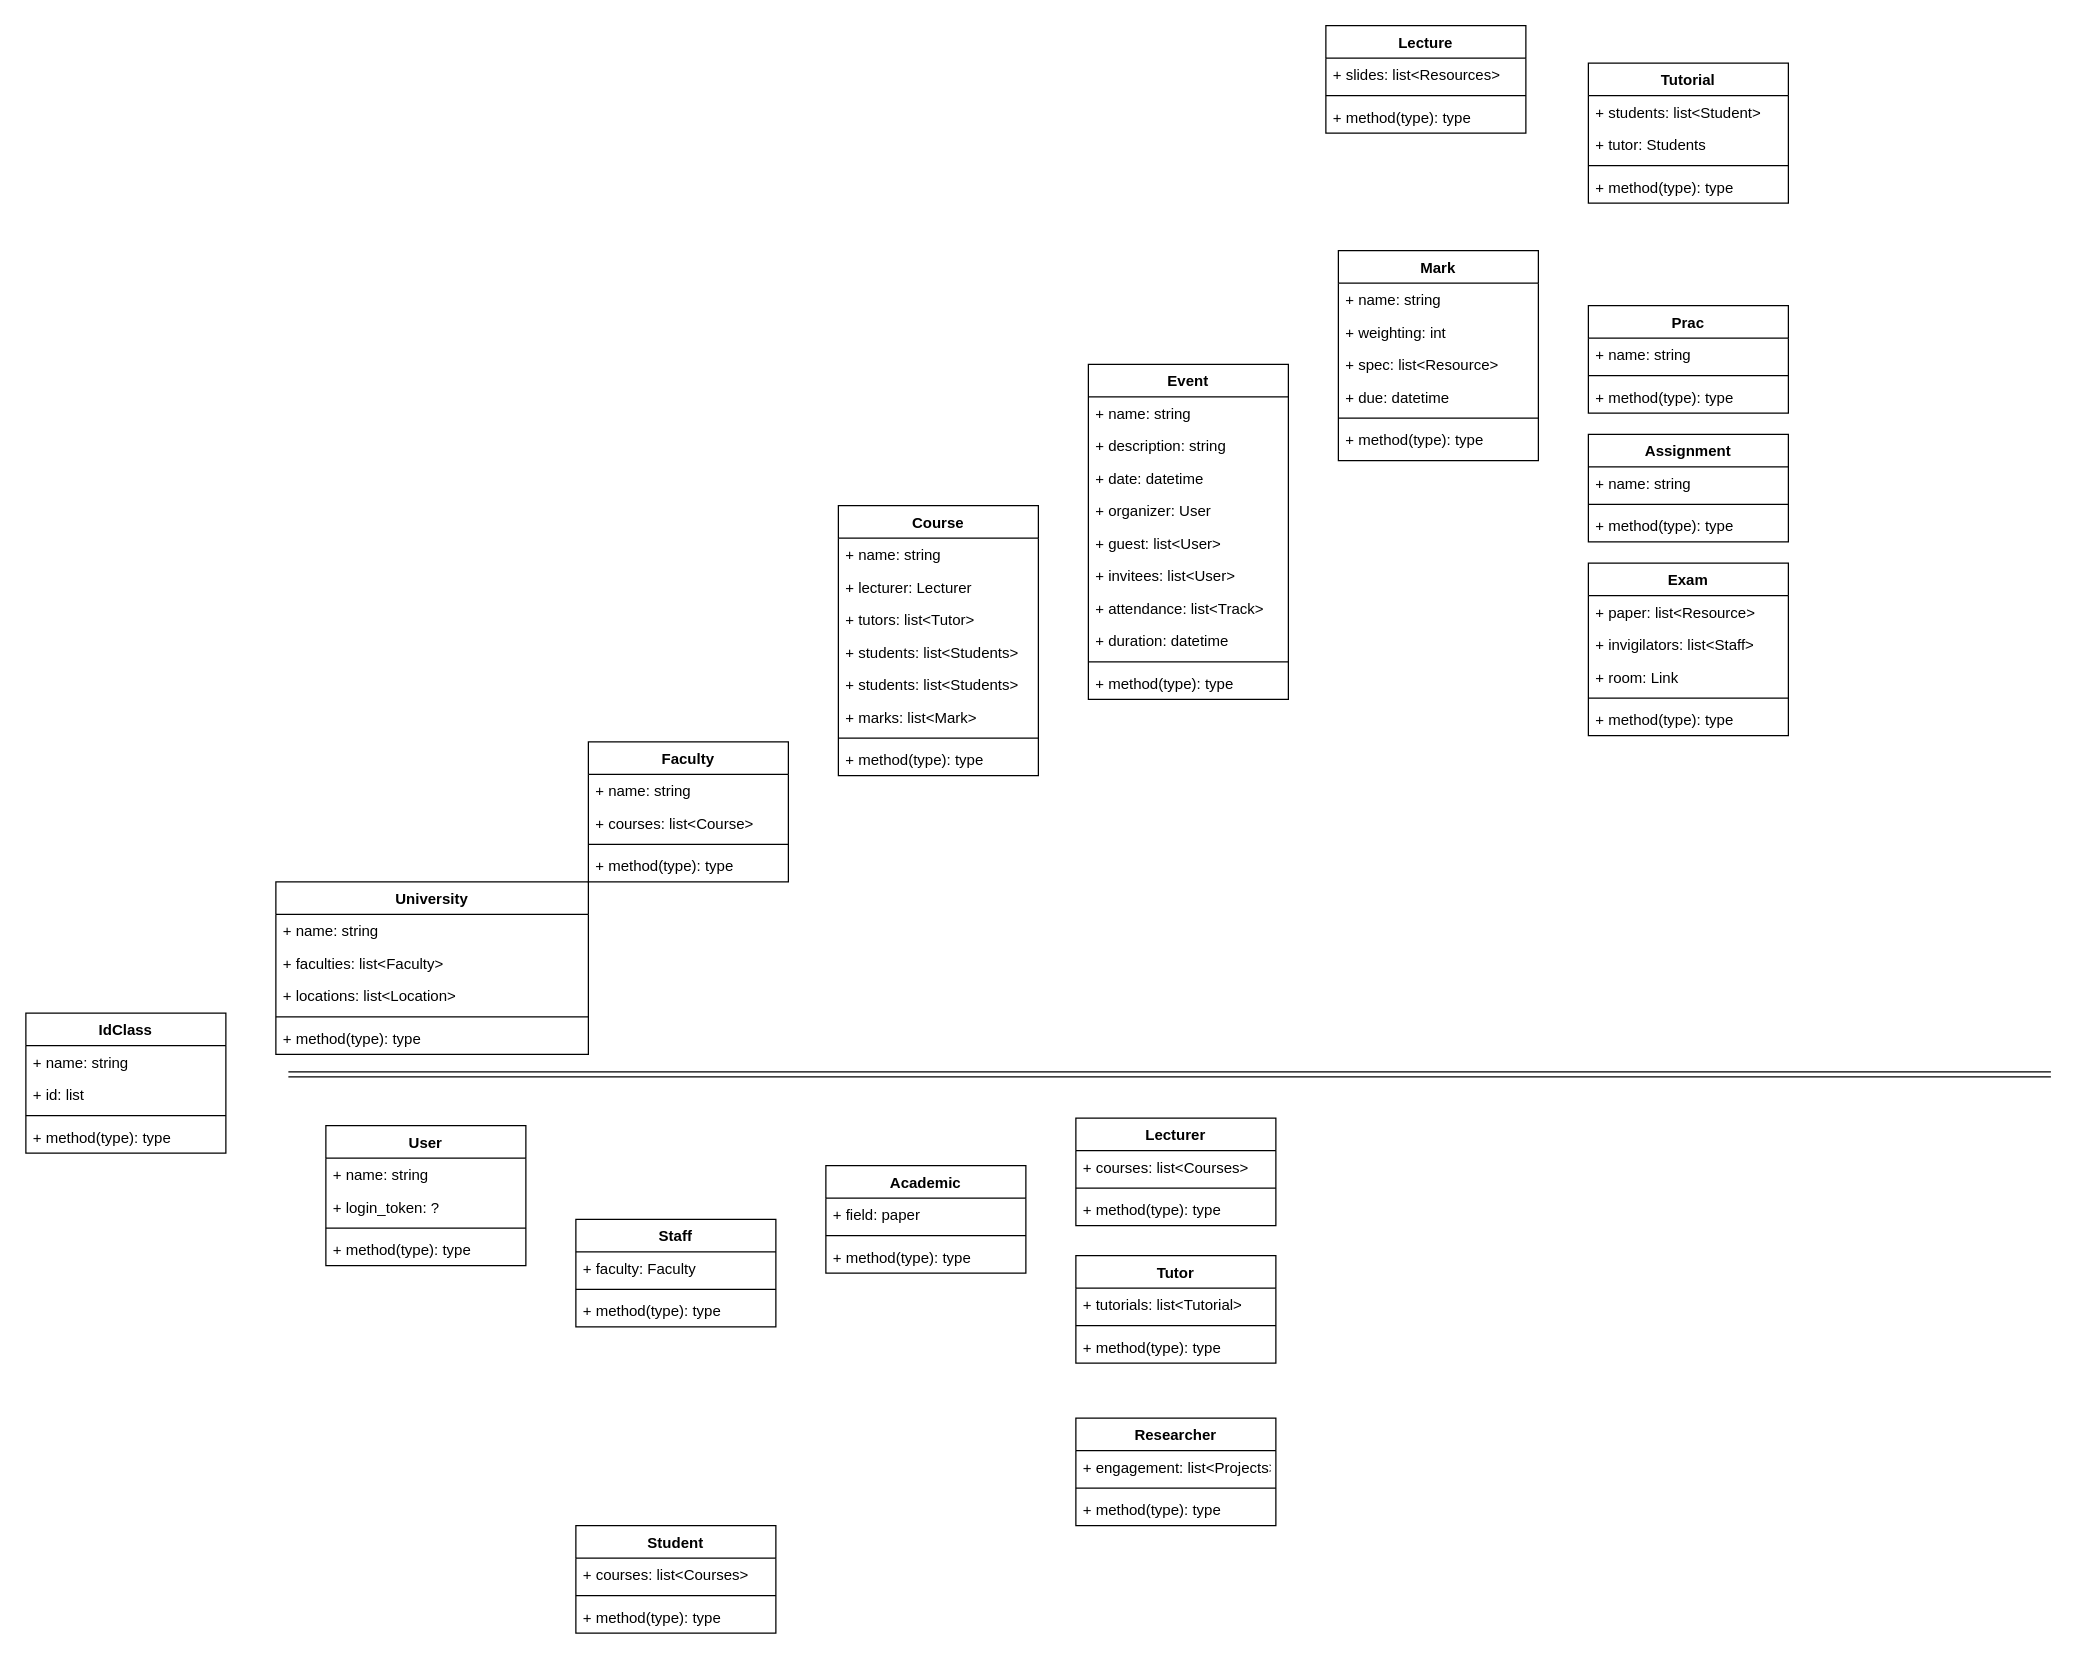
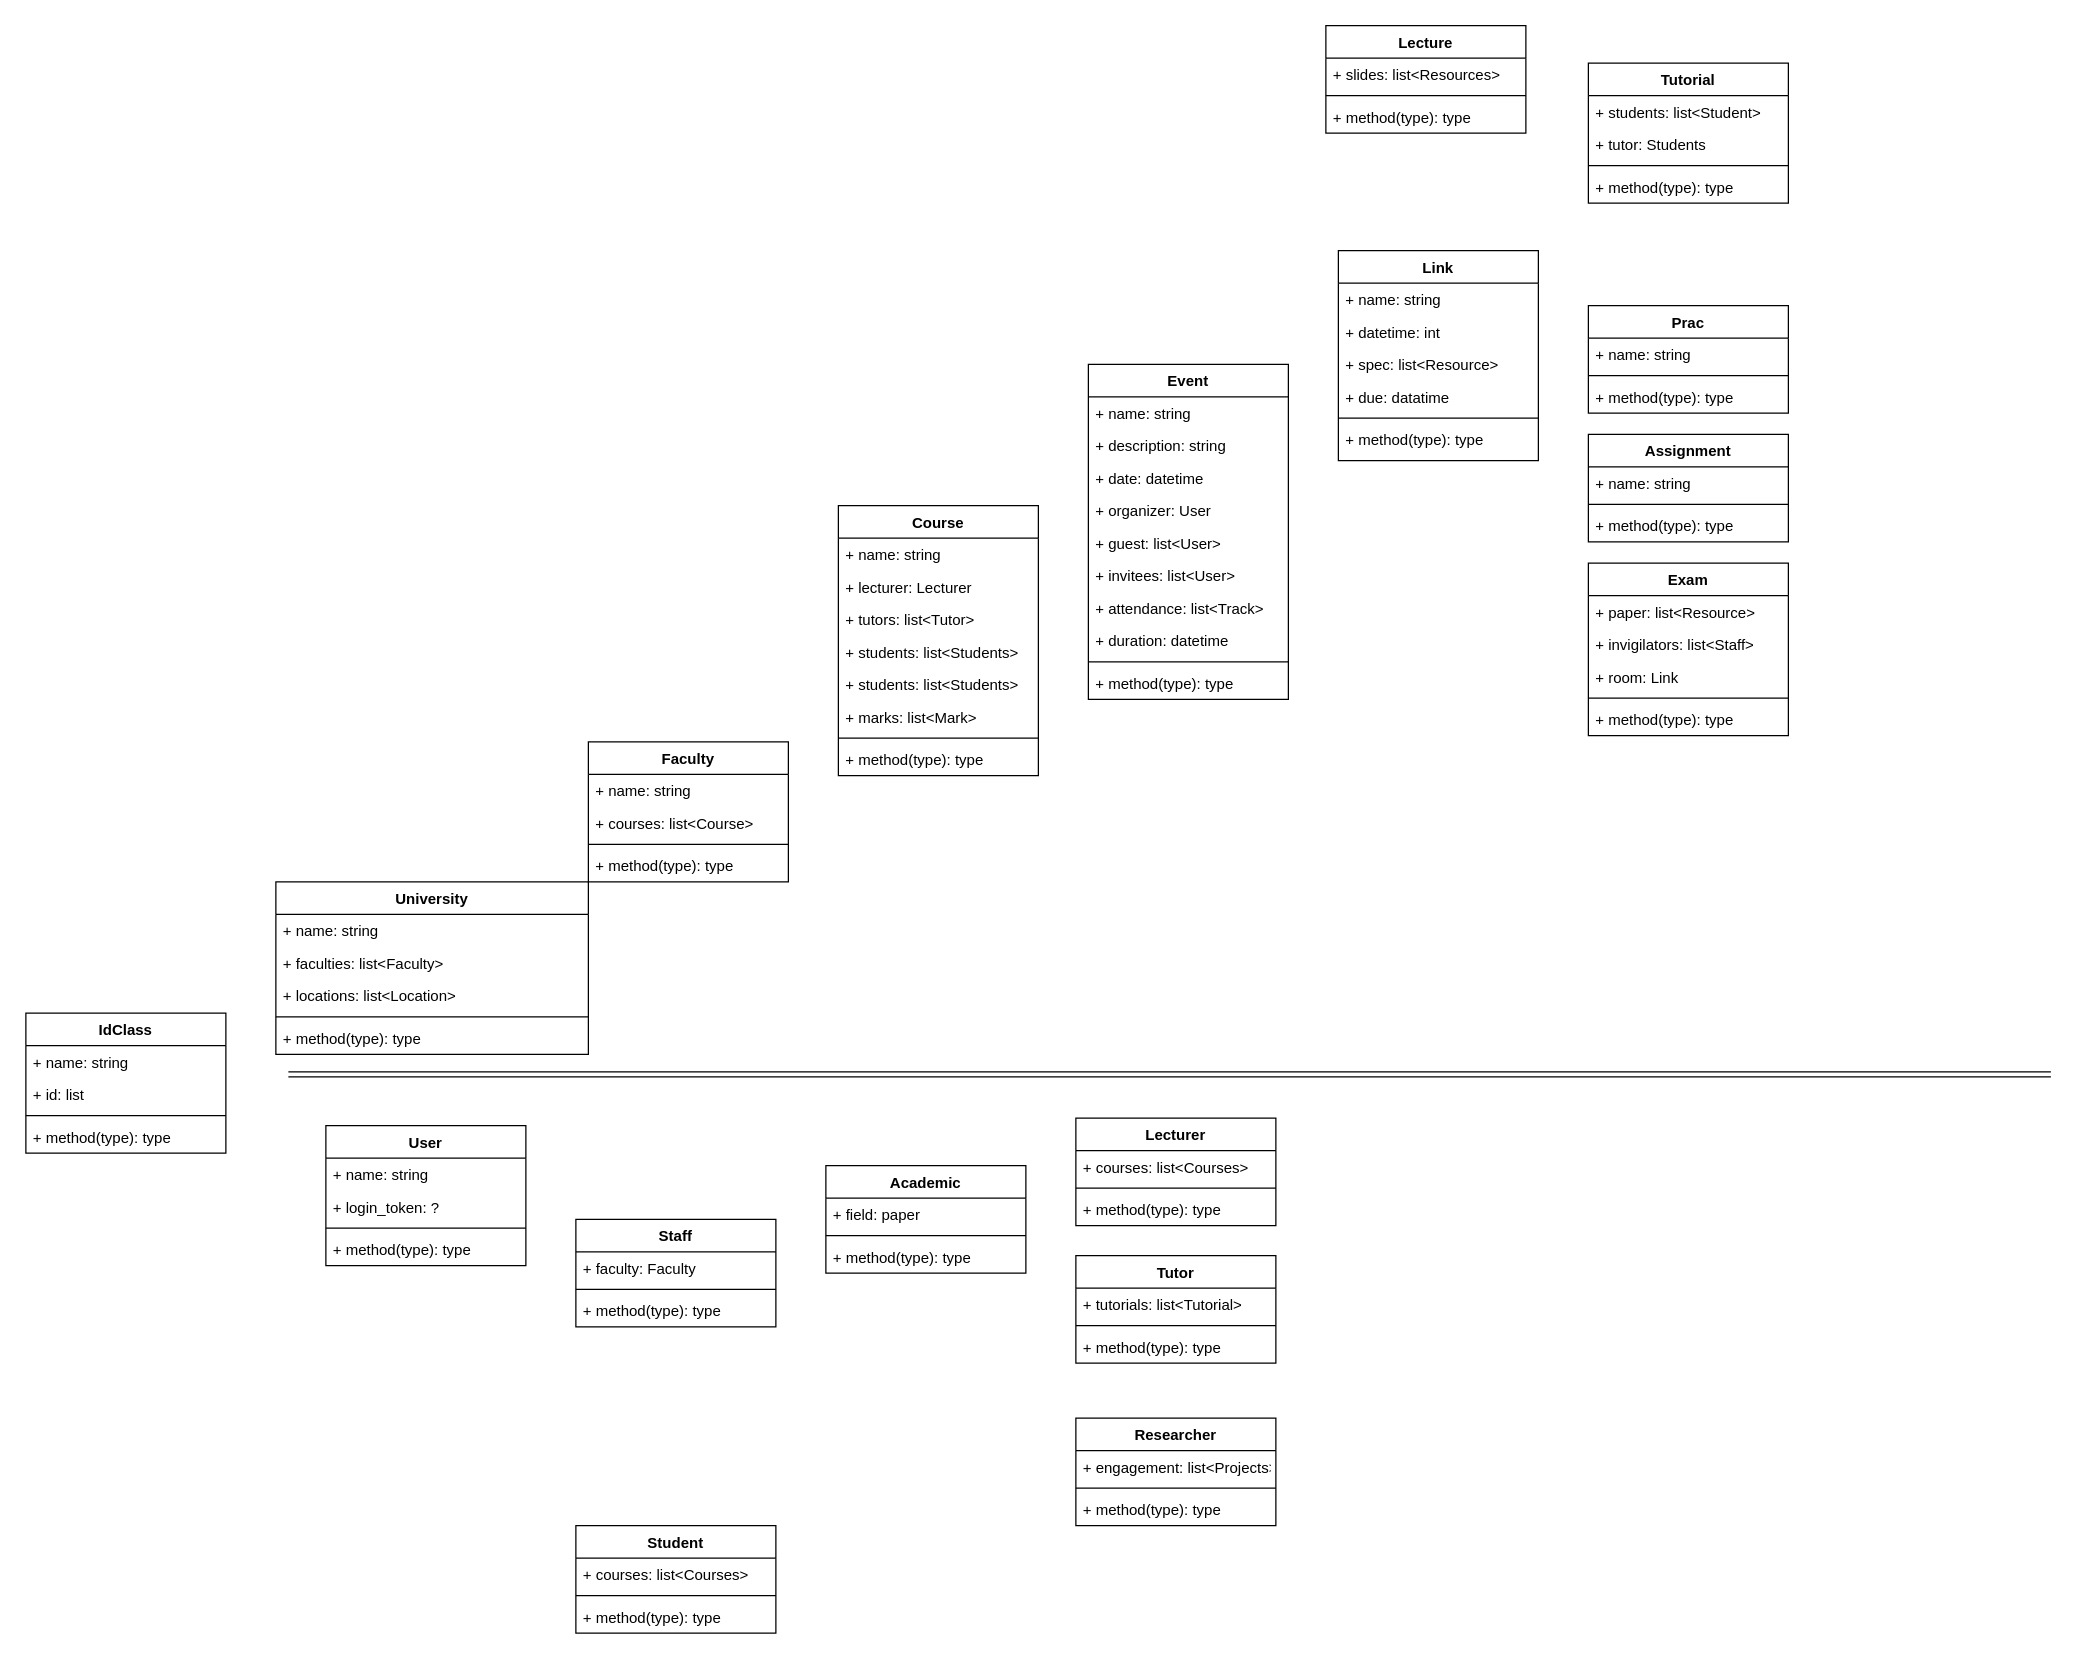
(1438, 268) -> (1438, 268)
(1401, 333) -> (1398, 333)
(1400, 398) -> (1400, 398)
